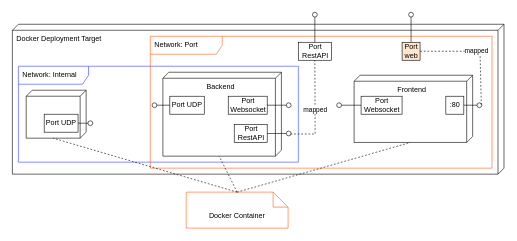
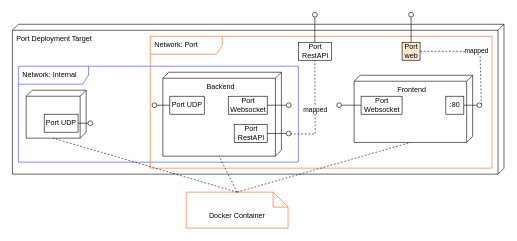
(62, 39) -> (58, 39)
